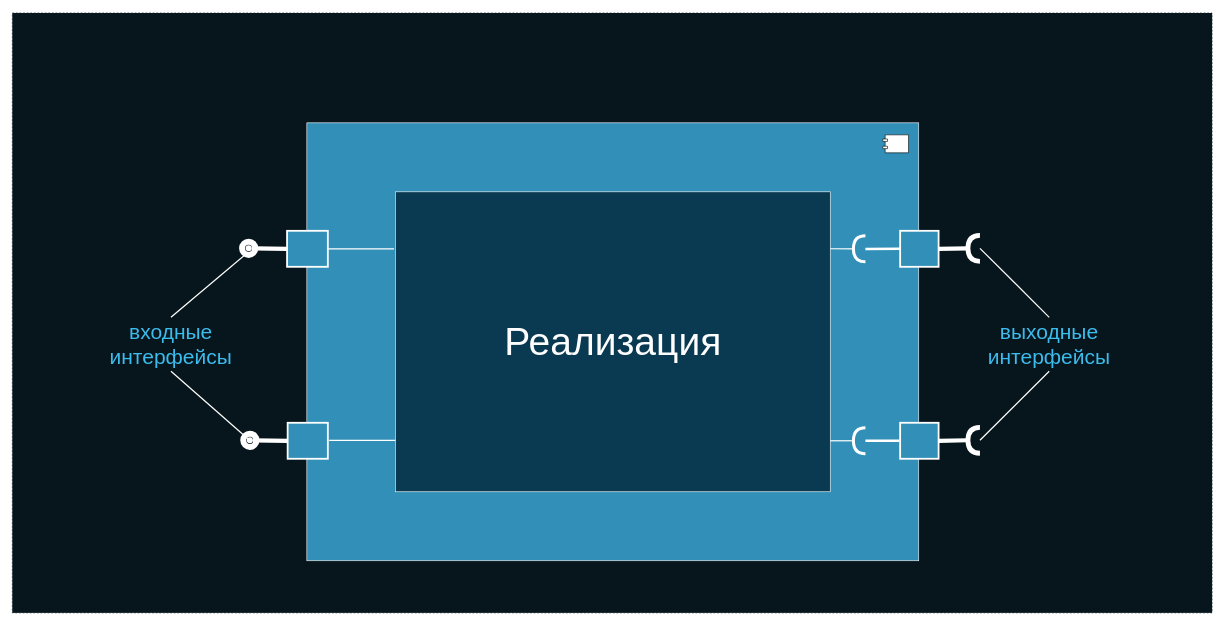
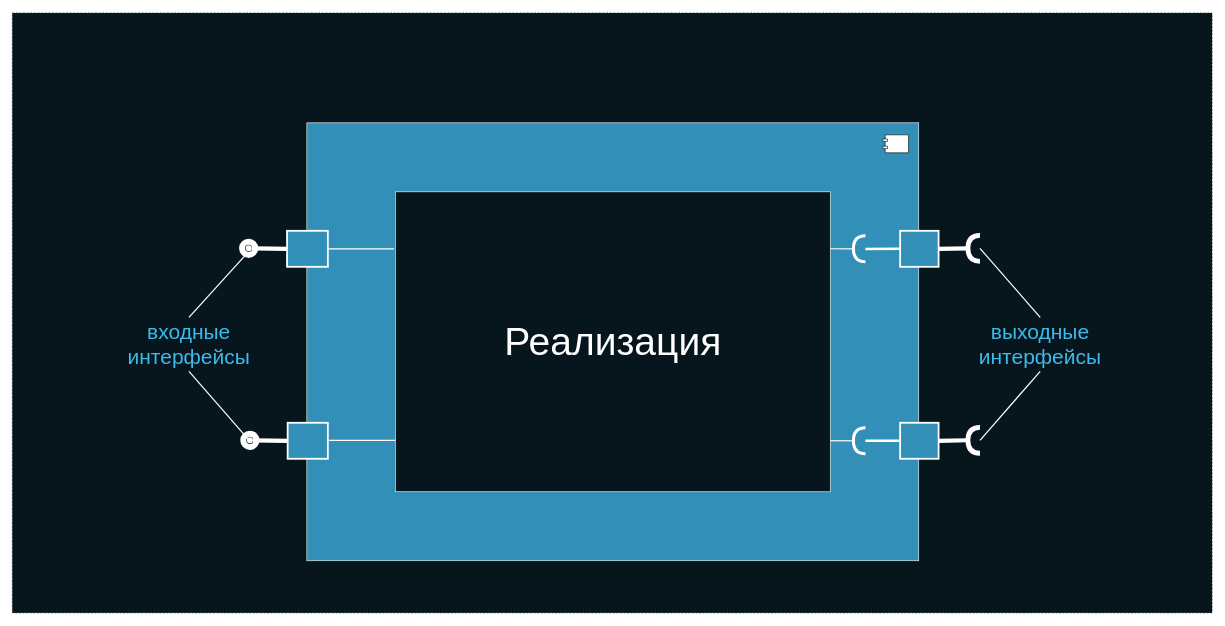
(613, 342) -> (613, 342)
(171, 344) -> (189, 344)
(1049, 344) -> (1040, 344)
